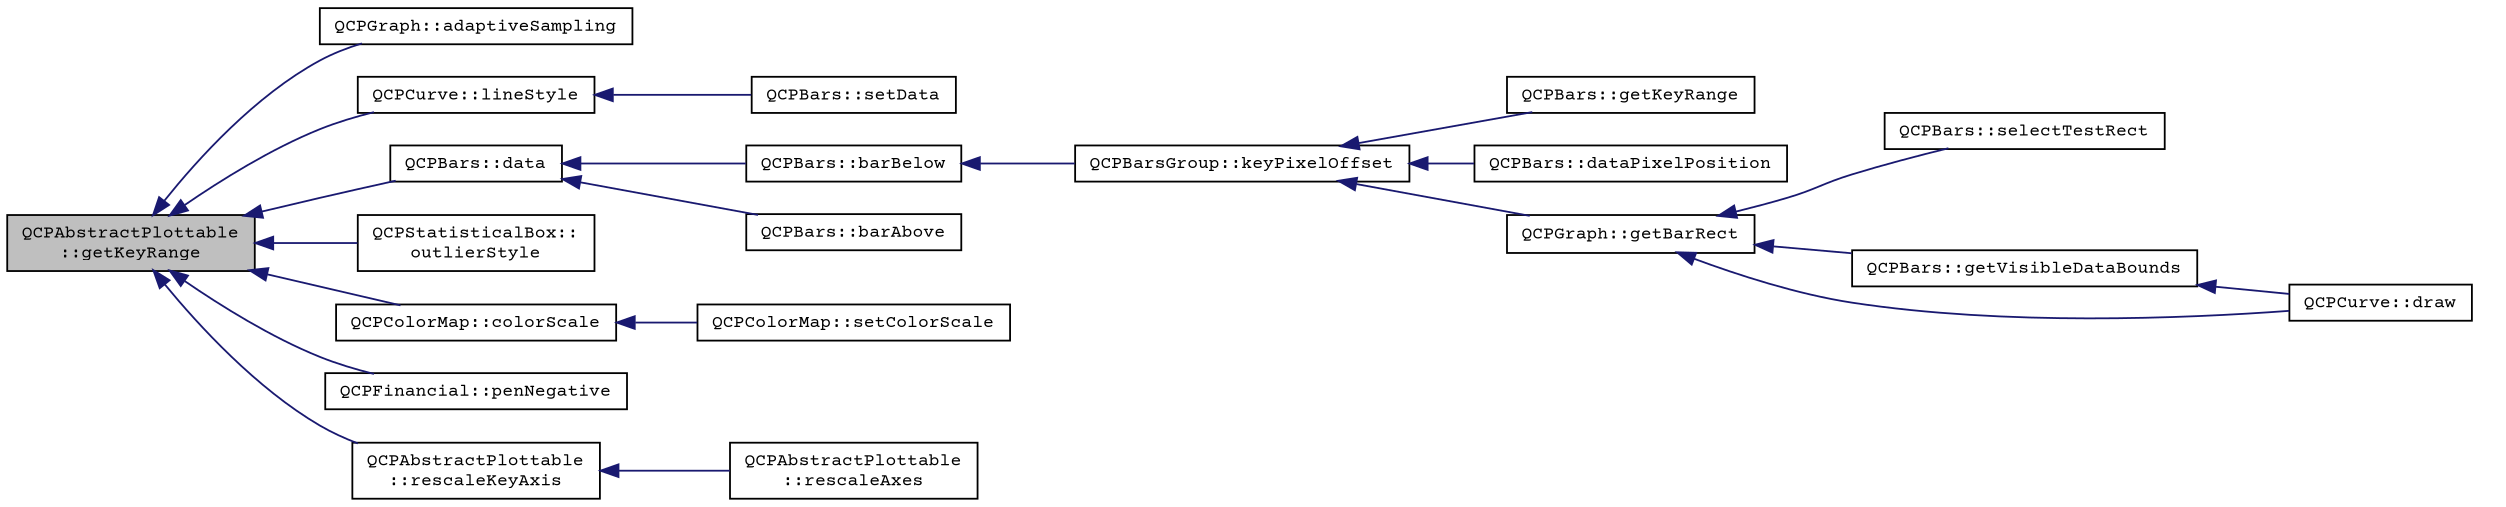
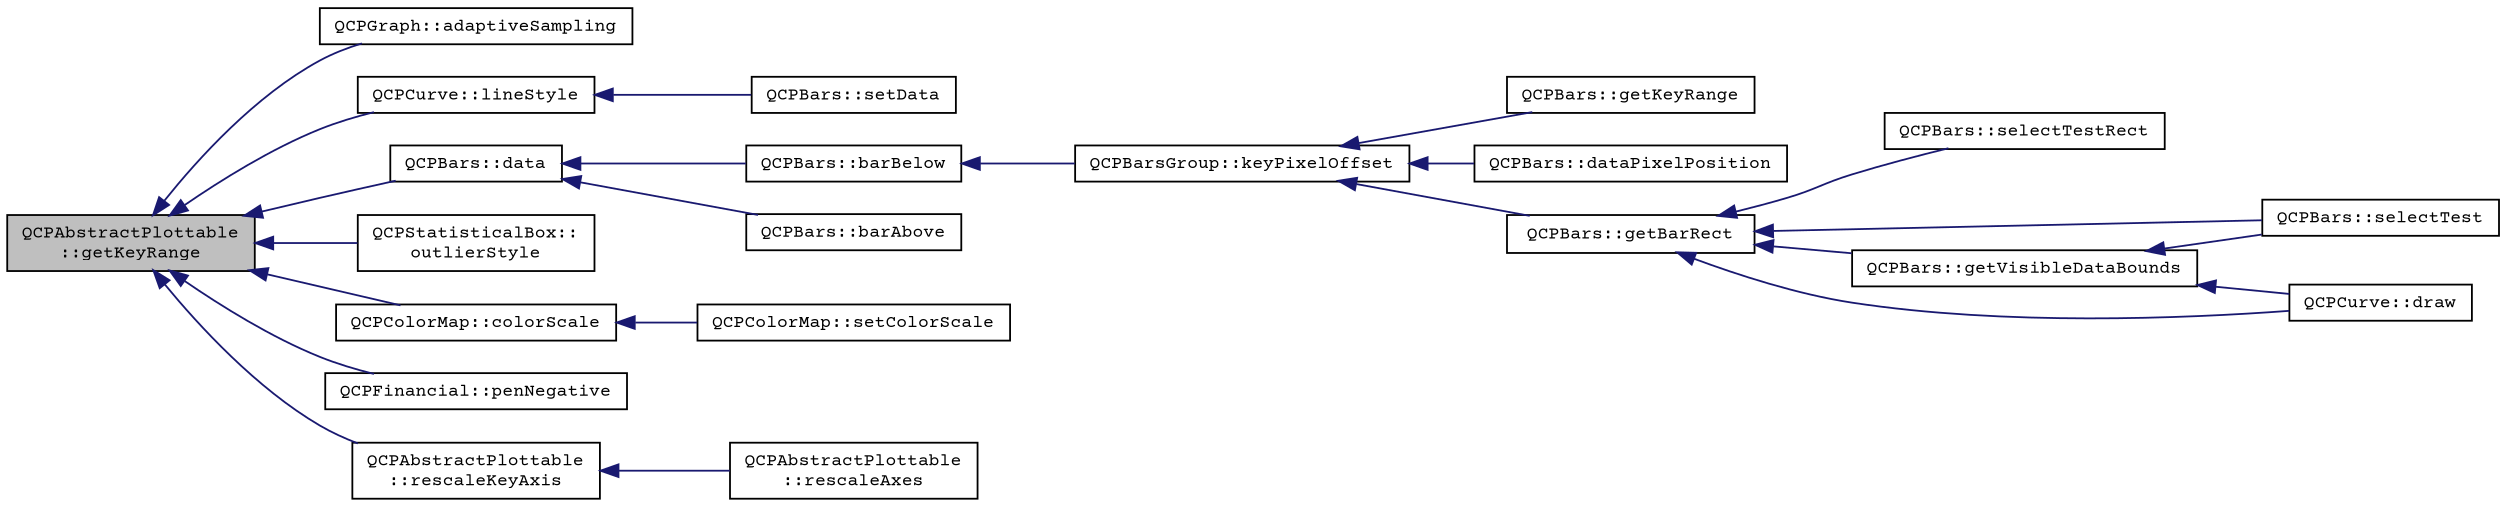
none -> (2381, 218)
(1631, 234) -> (1631, 234)
